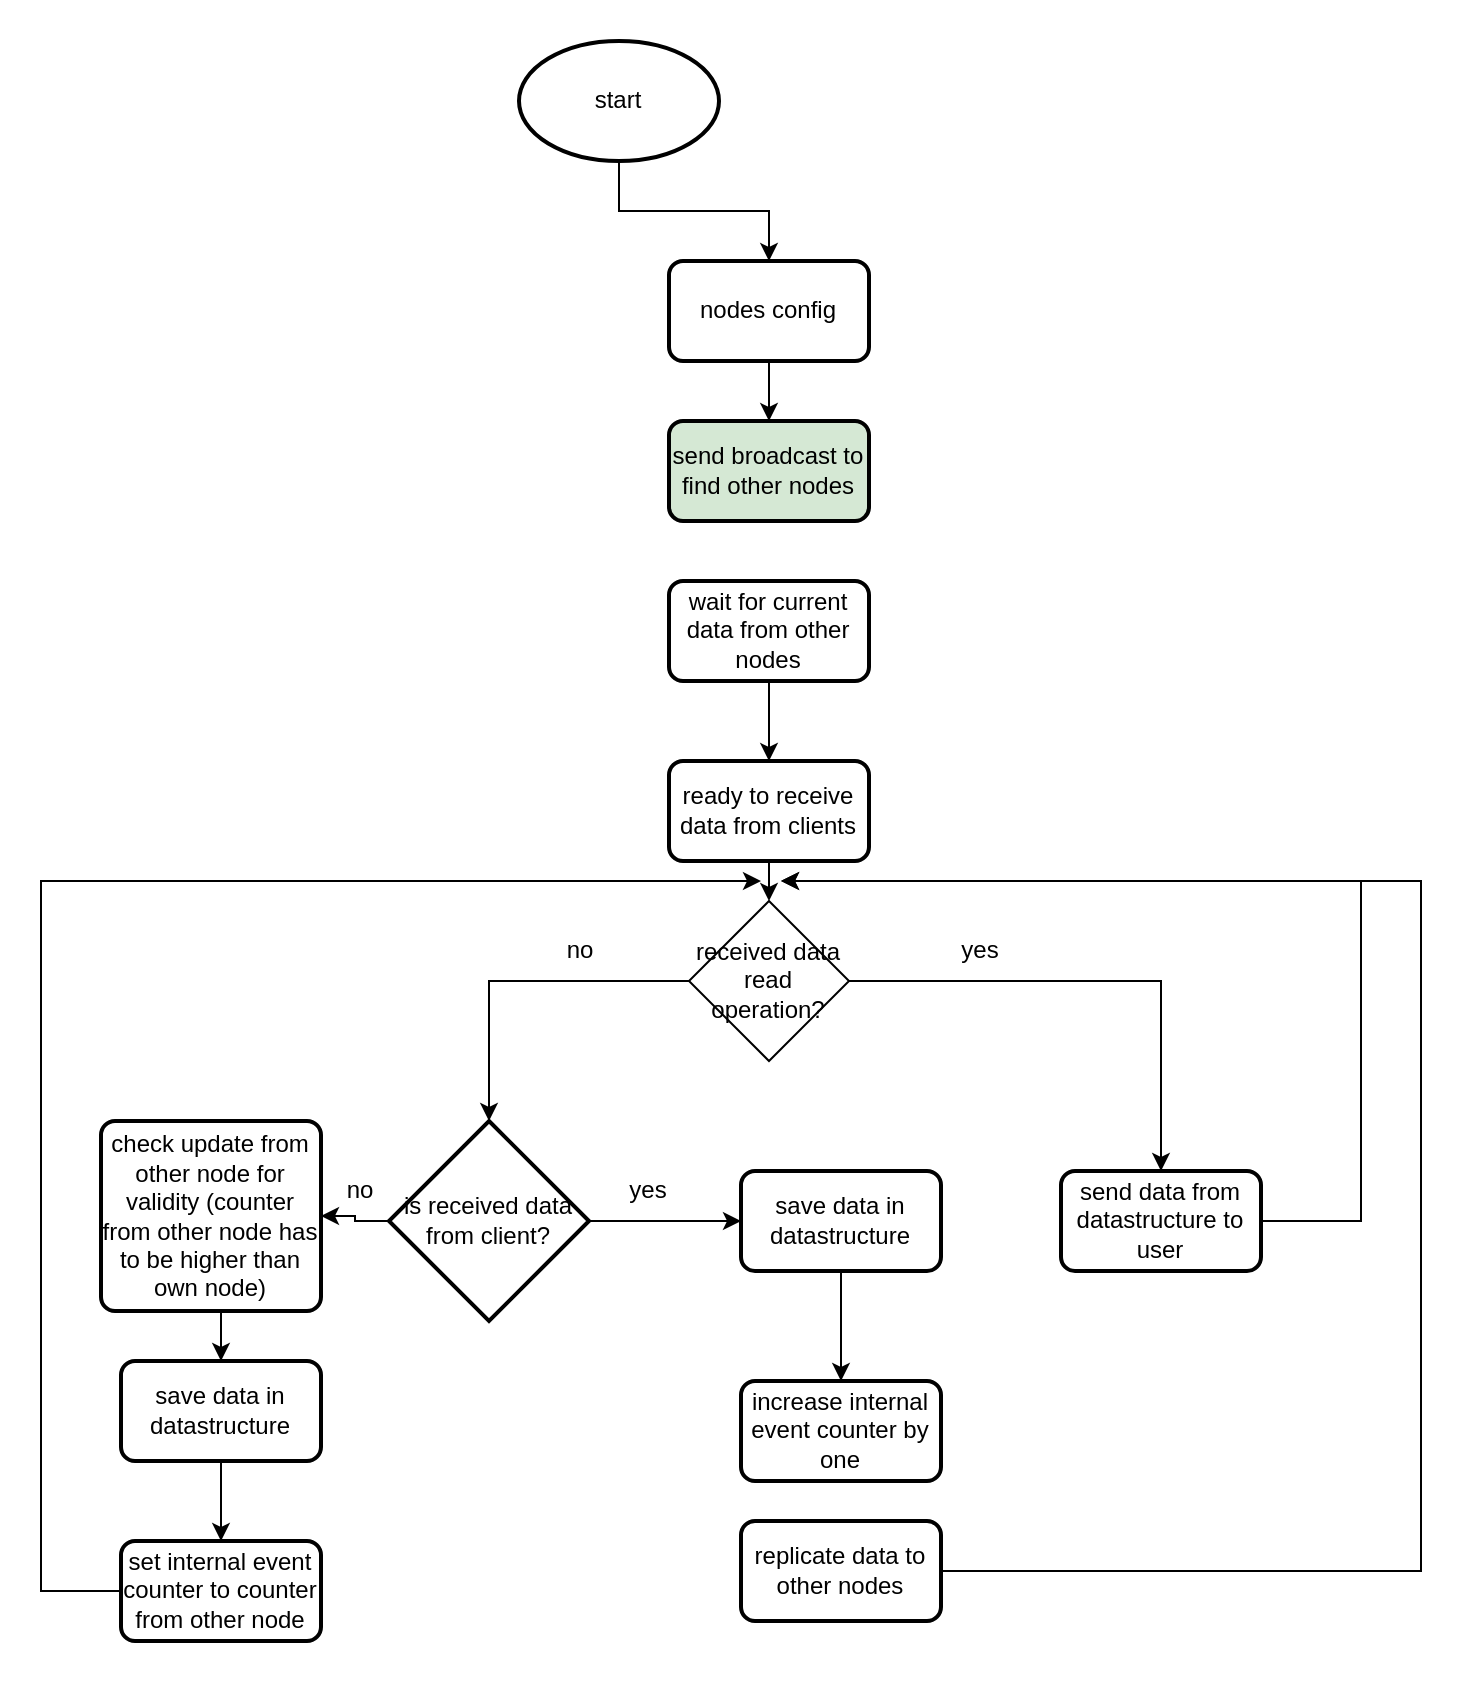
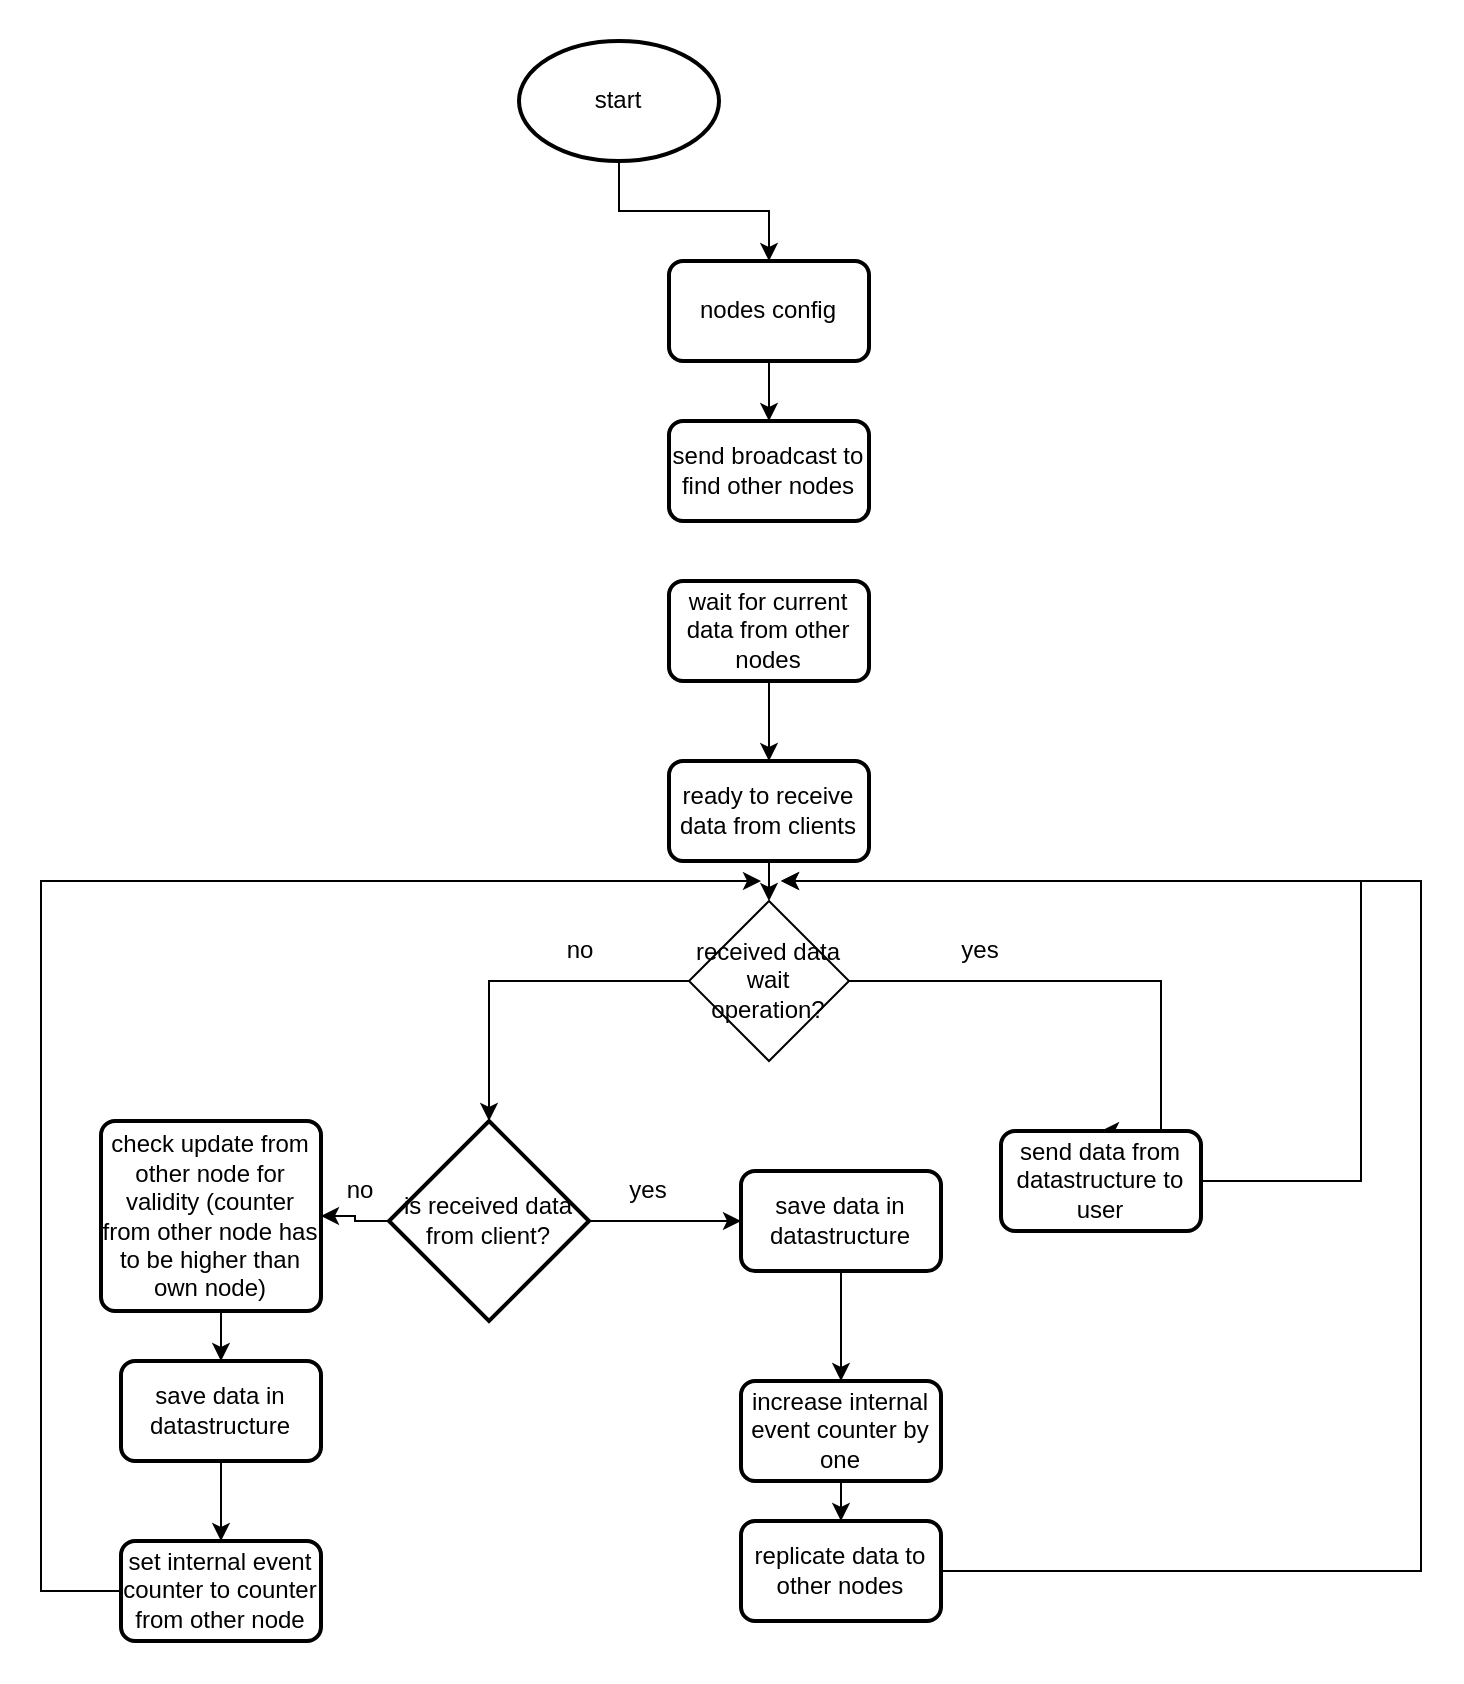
(769, 471) -> (769, 471)
(769, 981) -> (769, 981)
(1161, 1221) -> (1101, 1181)
none -> (841, 1494)
